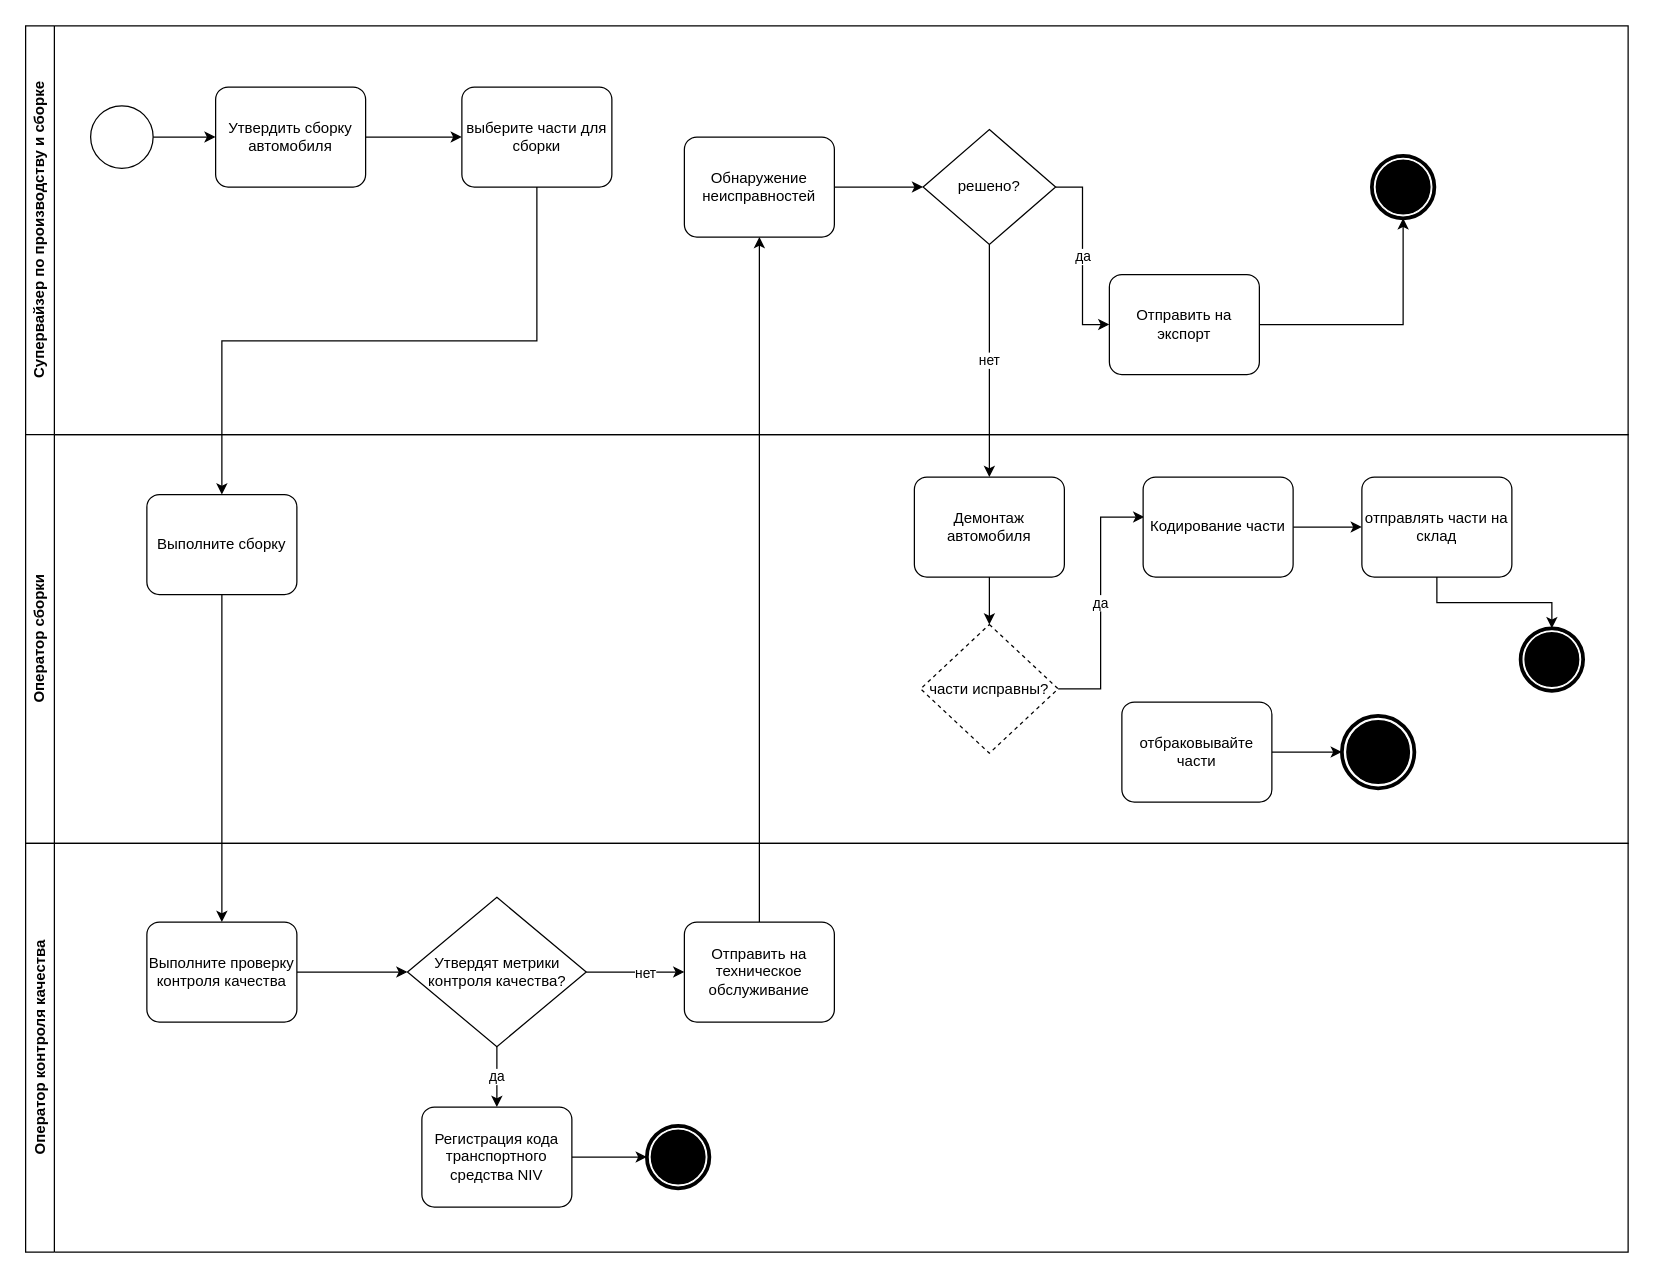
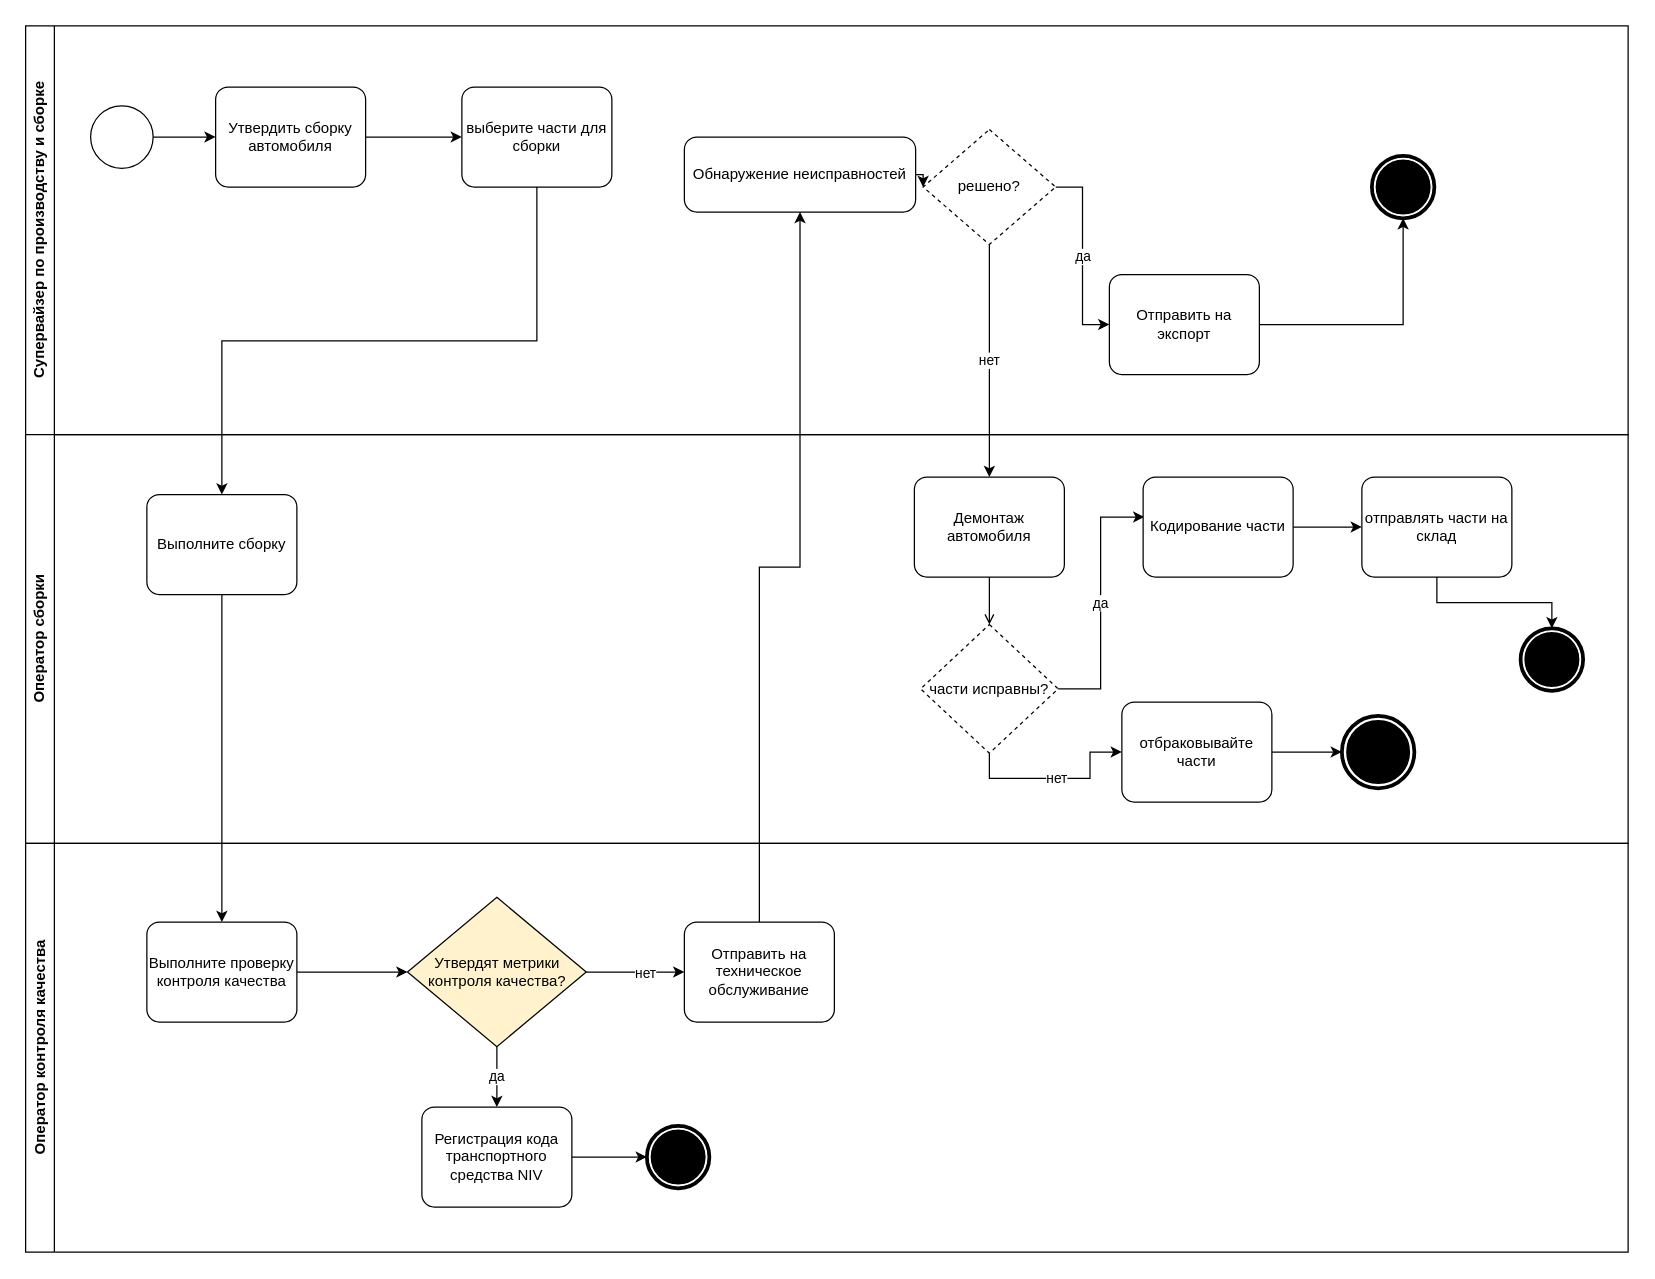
(759, 187) -> (800, 174)
(989, 187) -> (989, 187)
(989, 614) -> (989, 617)
none -> (1052, 778)
(497, 972) -> (497, 972)
